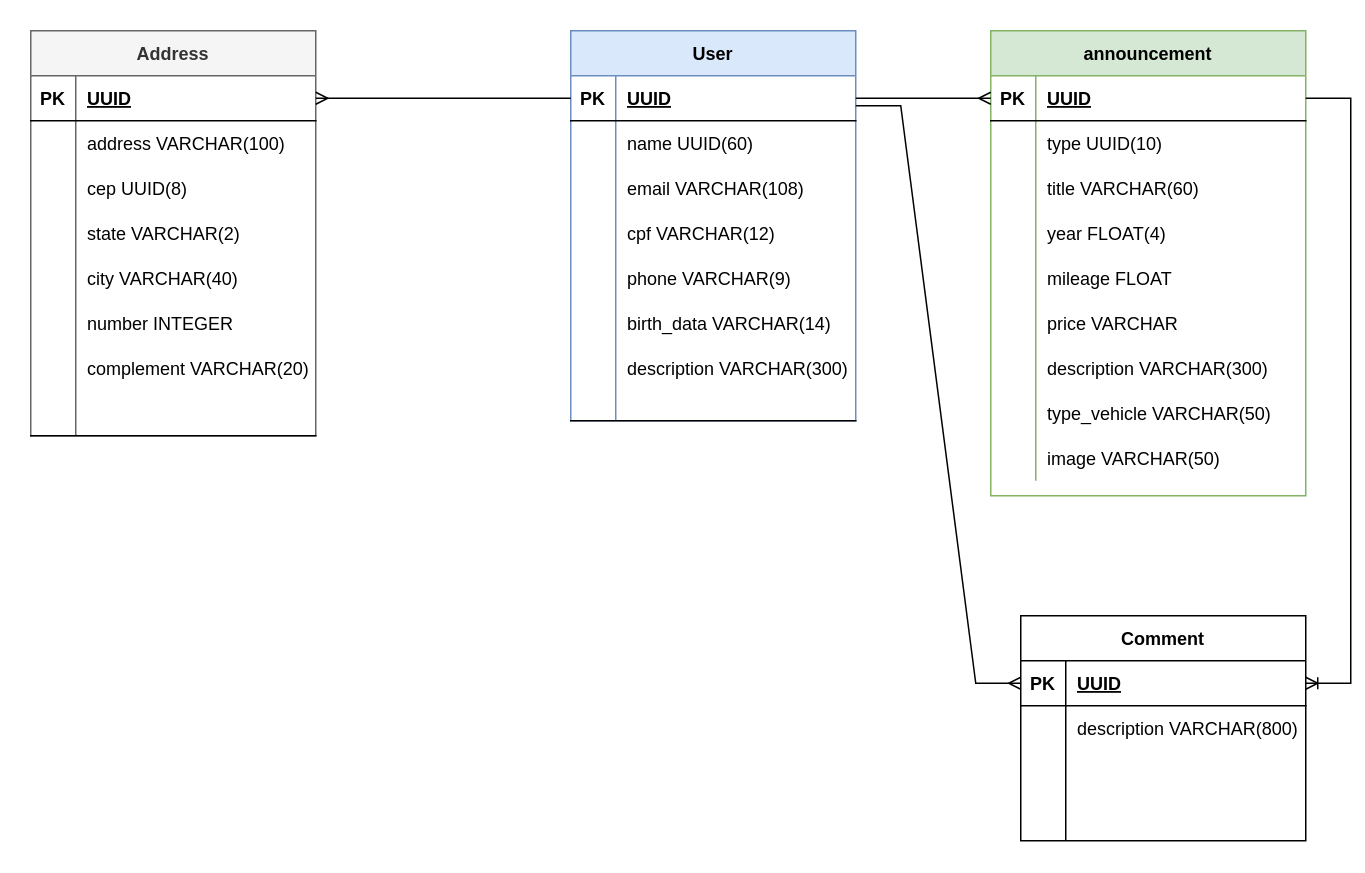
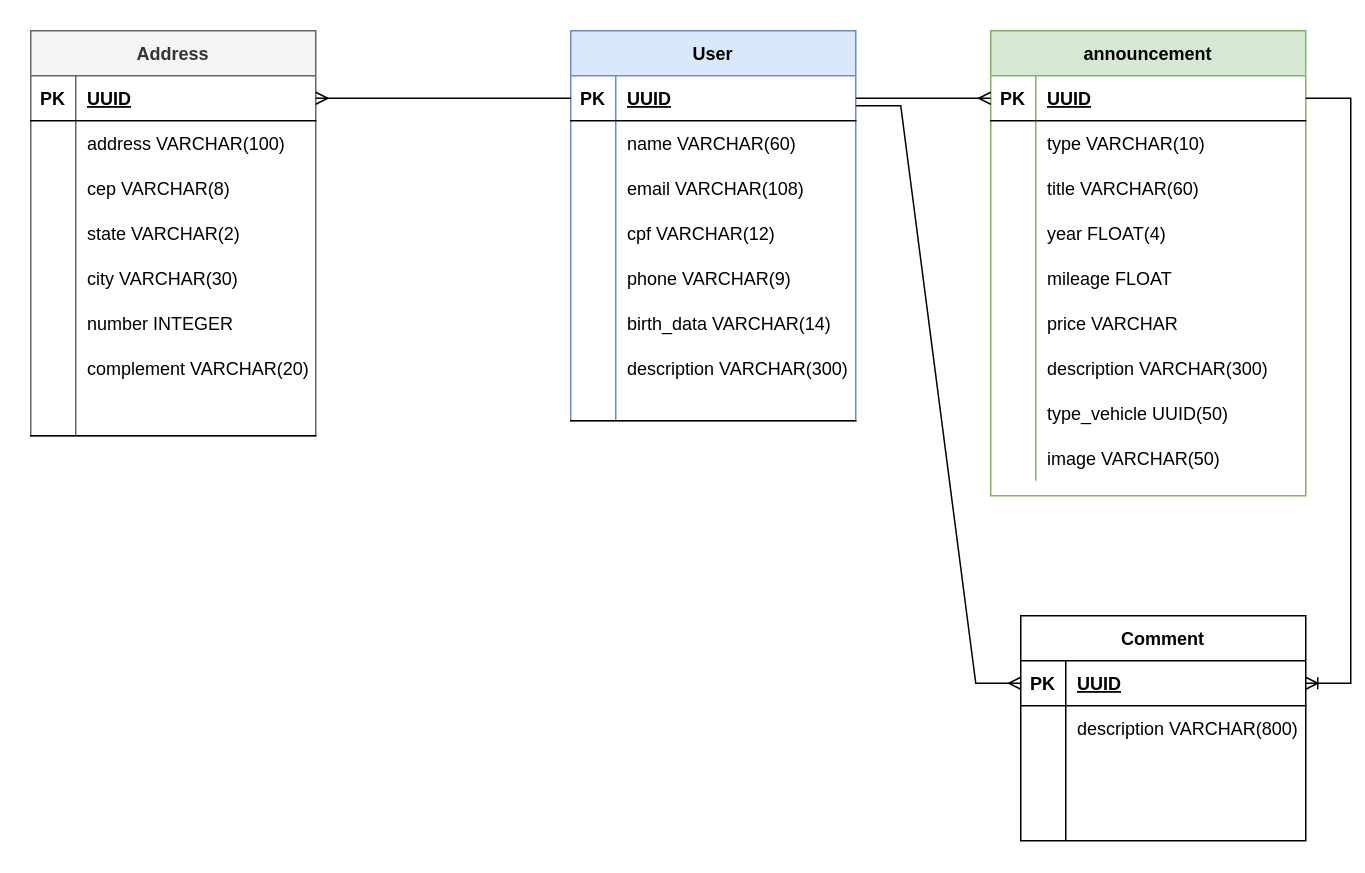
(690, 144) -> (705, 144)
(1110, 144) -> (1125, 144)
(140, 189) -> (155, 189)
(163, 279) -> (163, 279)
(1161, 414) -> (1146, 414)
